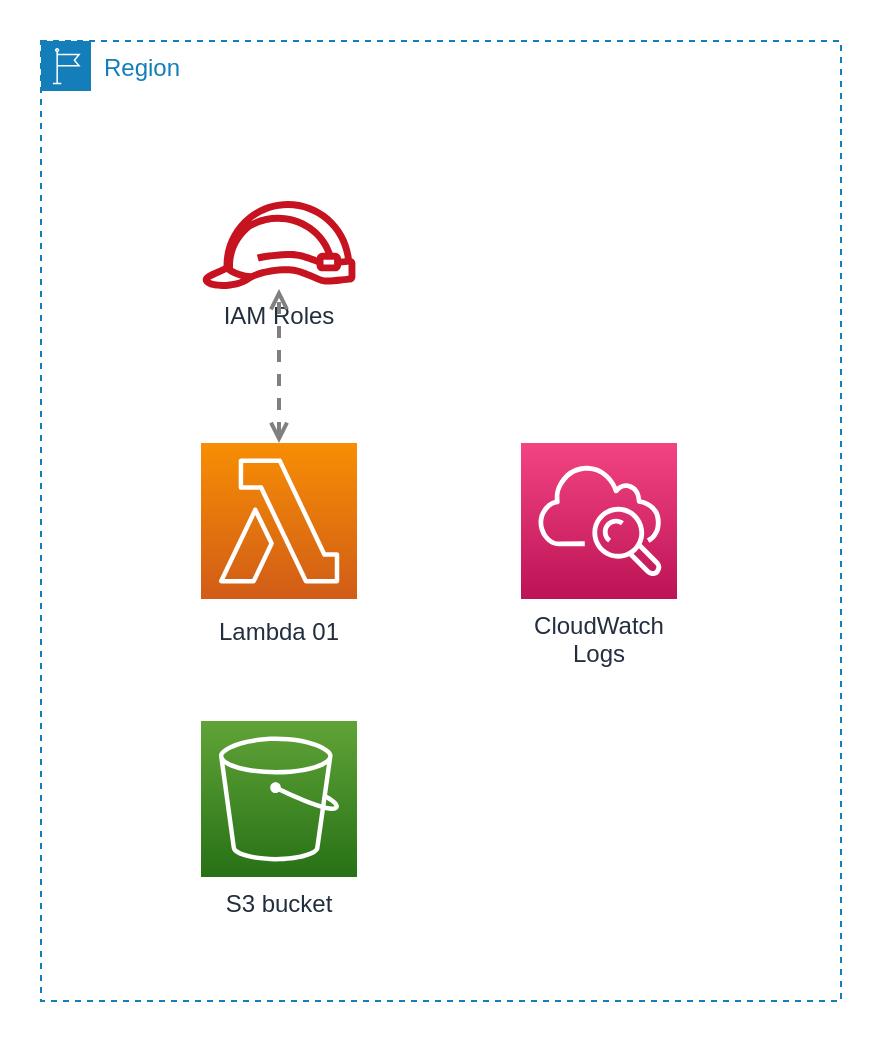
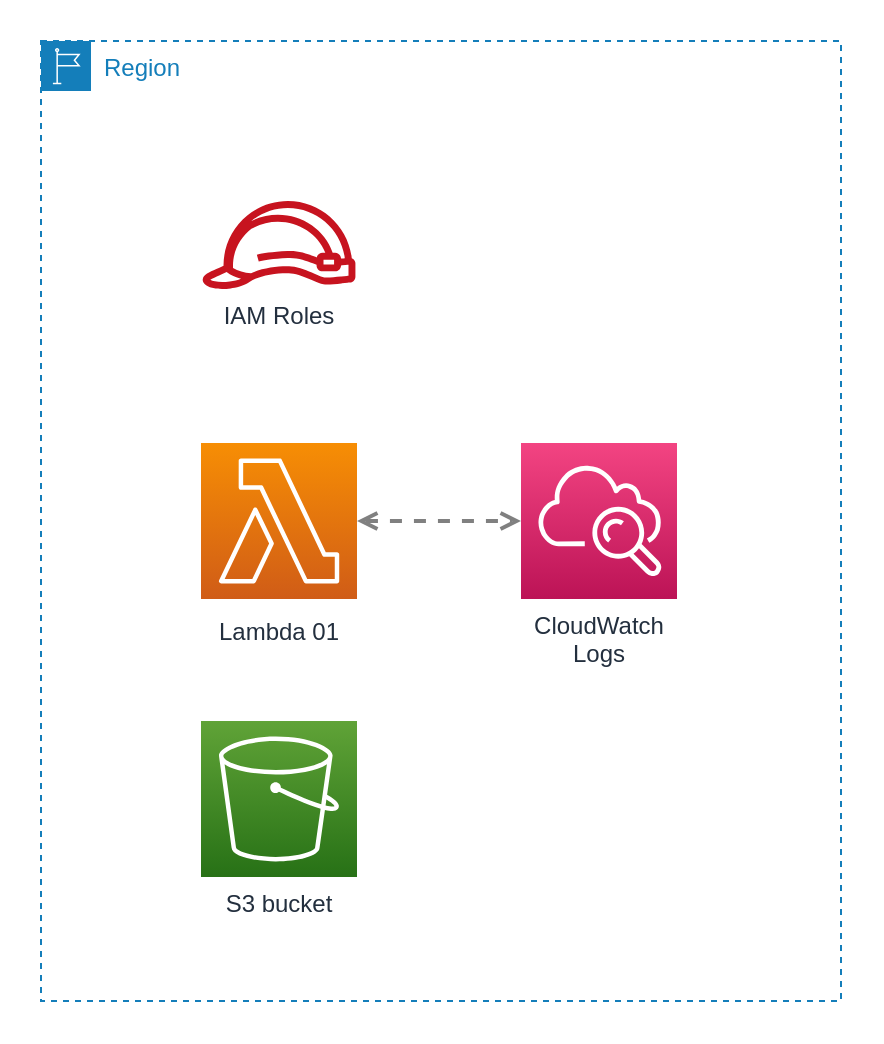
(279, 307) -> (498, 521)
